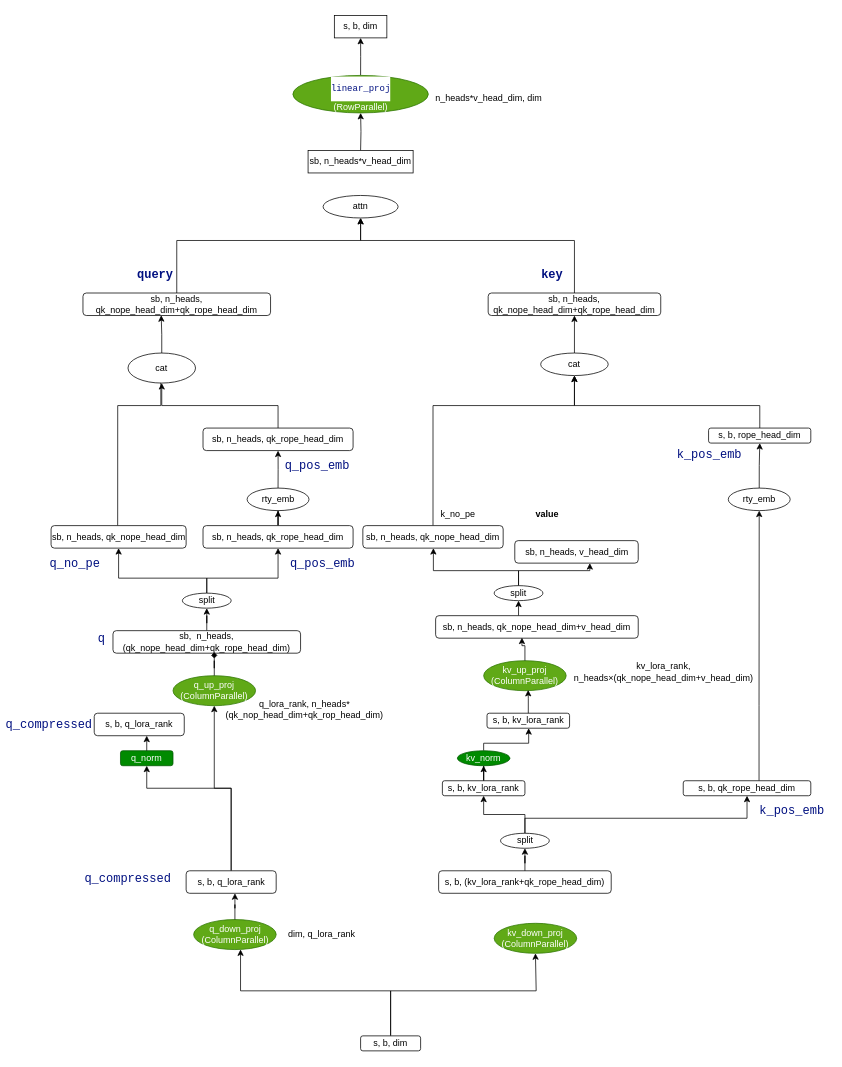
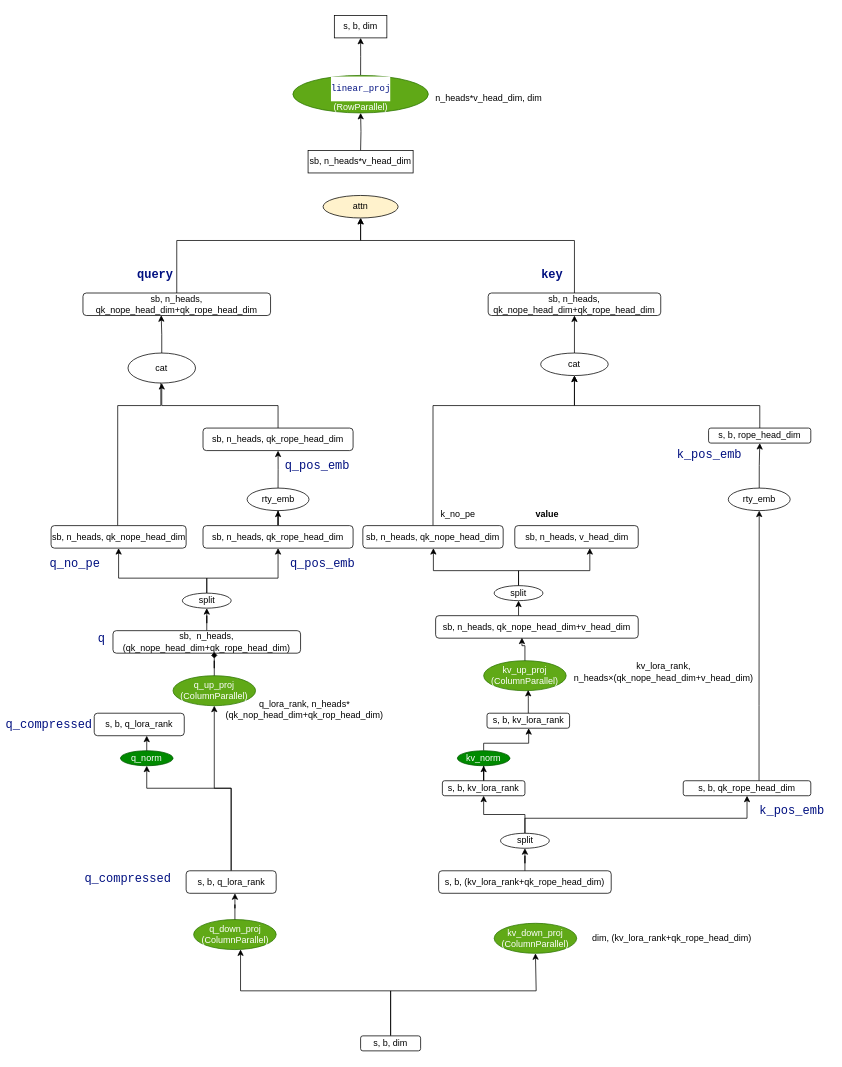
(360, 207) -> (360, 207)
(576, 552) -> (576, 537)
(147, 758) -> (147, 758)
(321, 934) -> none
none -> (672, 938)
